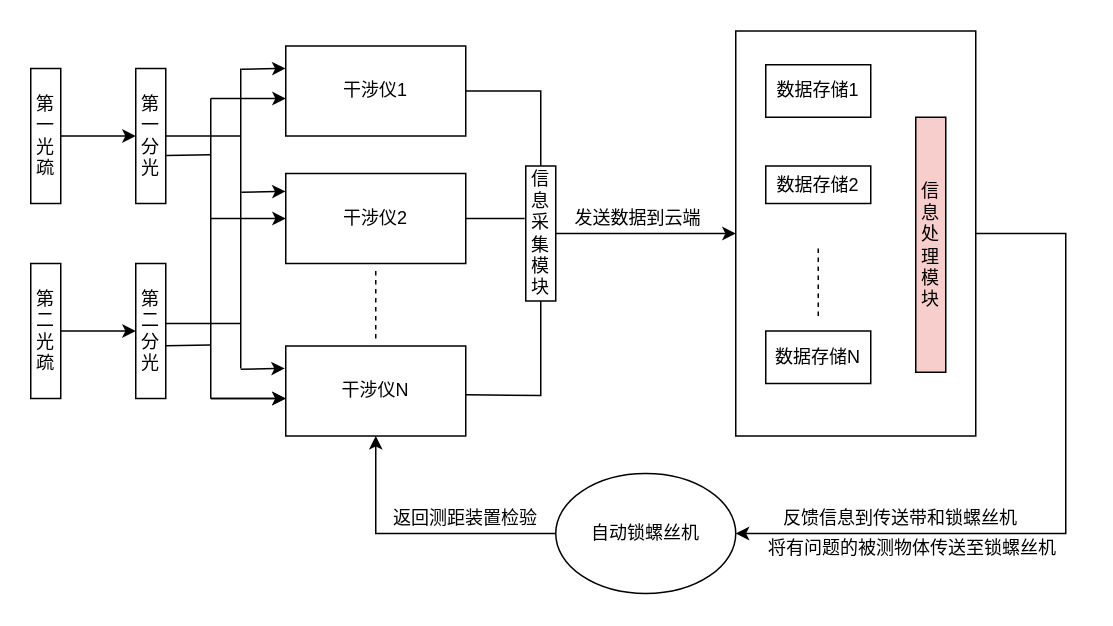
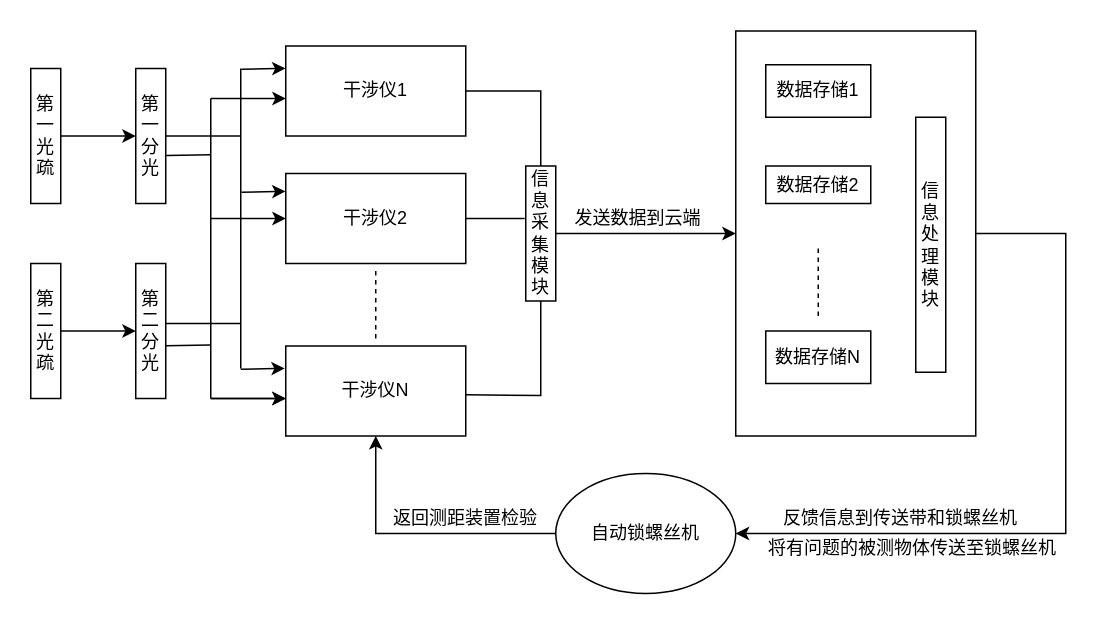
(931, 245) -> (931, 245)
